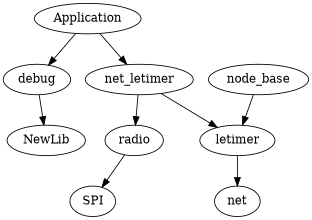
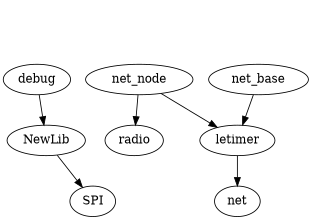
(88, 19) -> none
(139, 80) -> (139, 80)
(259, 80) -> (259, 80)
(116, 168) -> (67, 168)
